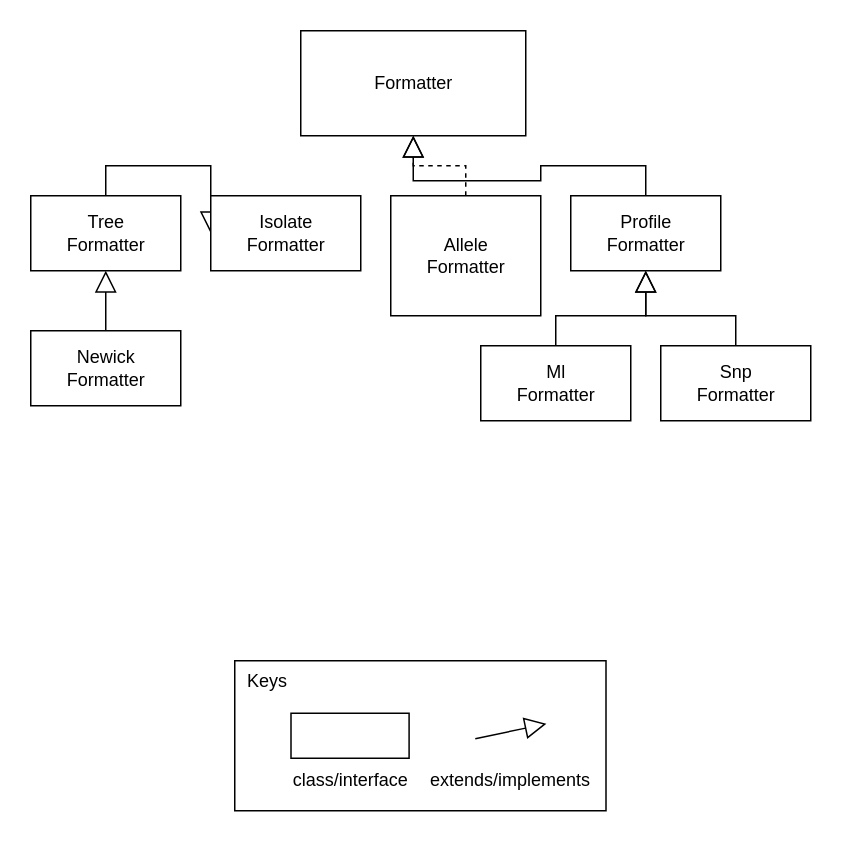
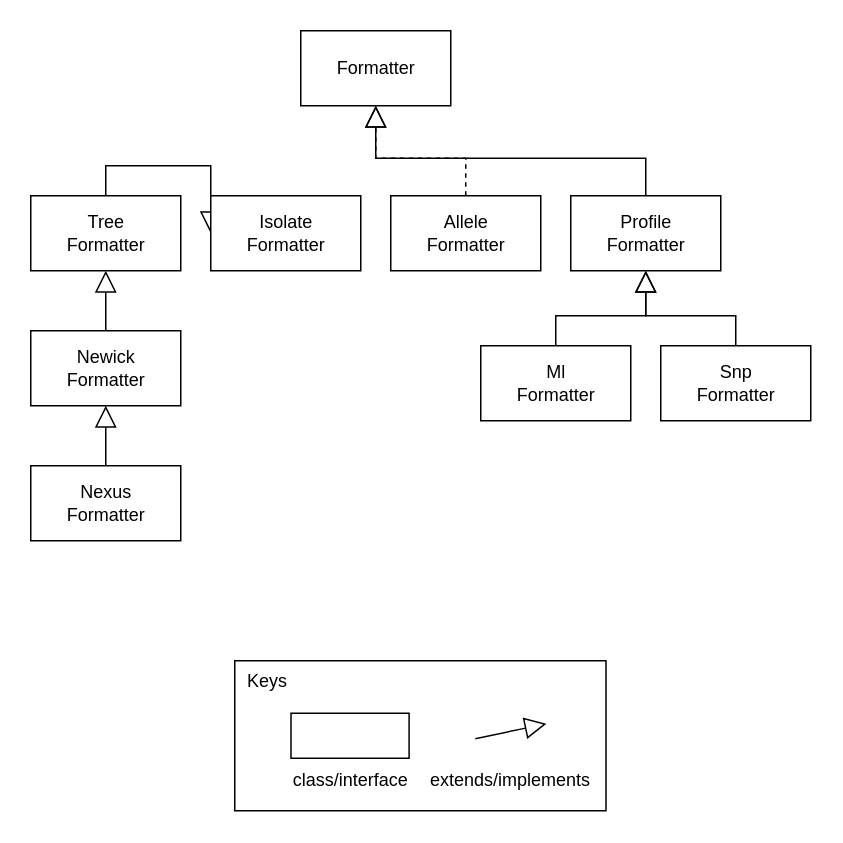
(413, 83) -> (376, 68)
(466, 256) -> (466, 233)
none -> (106, 446)
none -> (106, 503)
